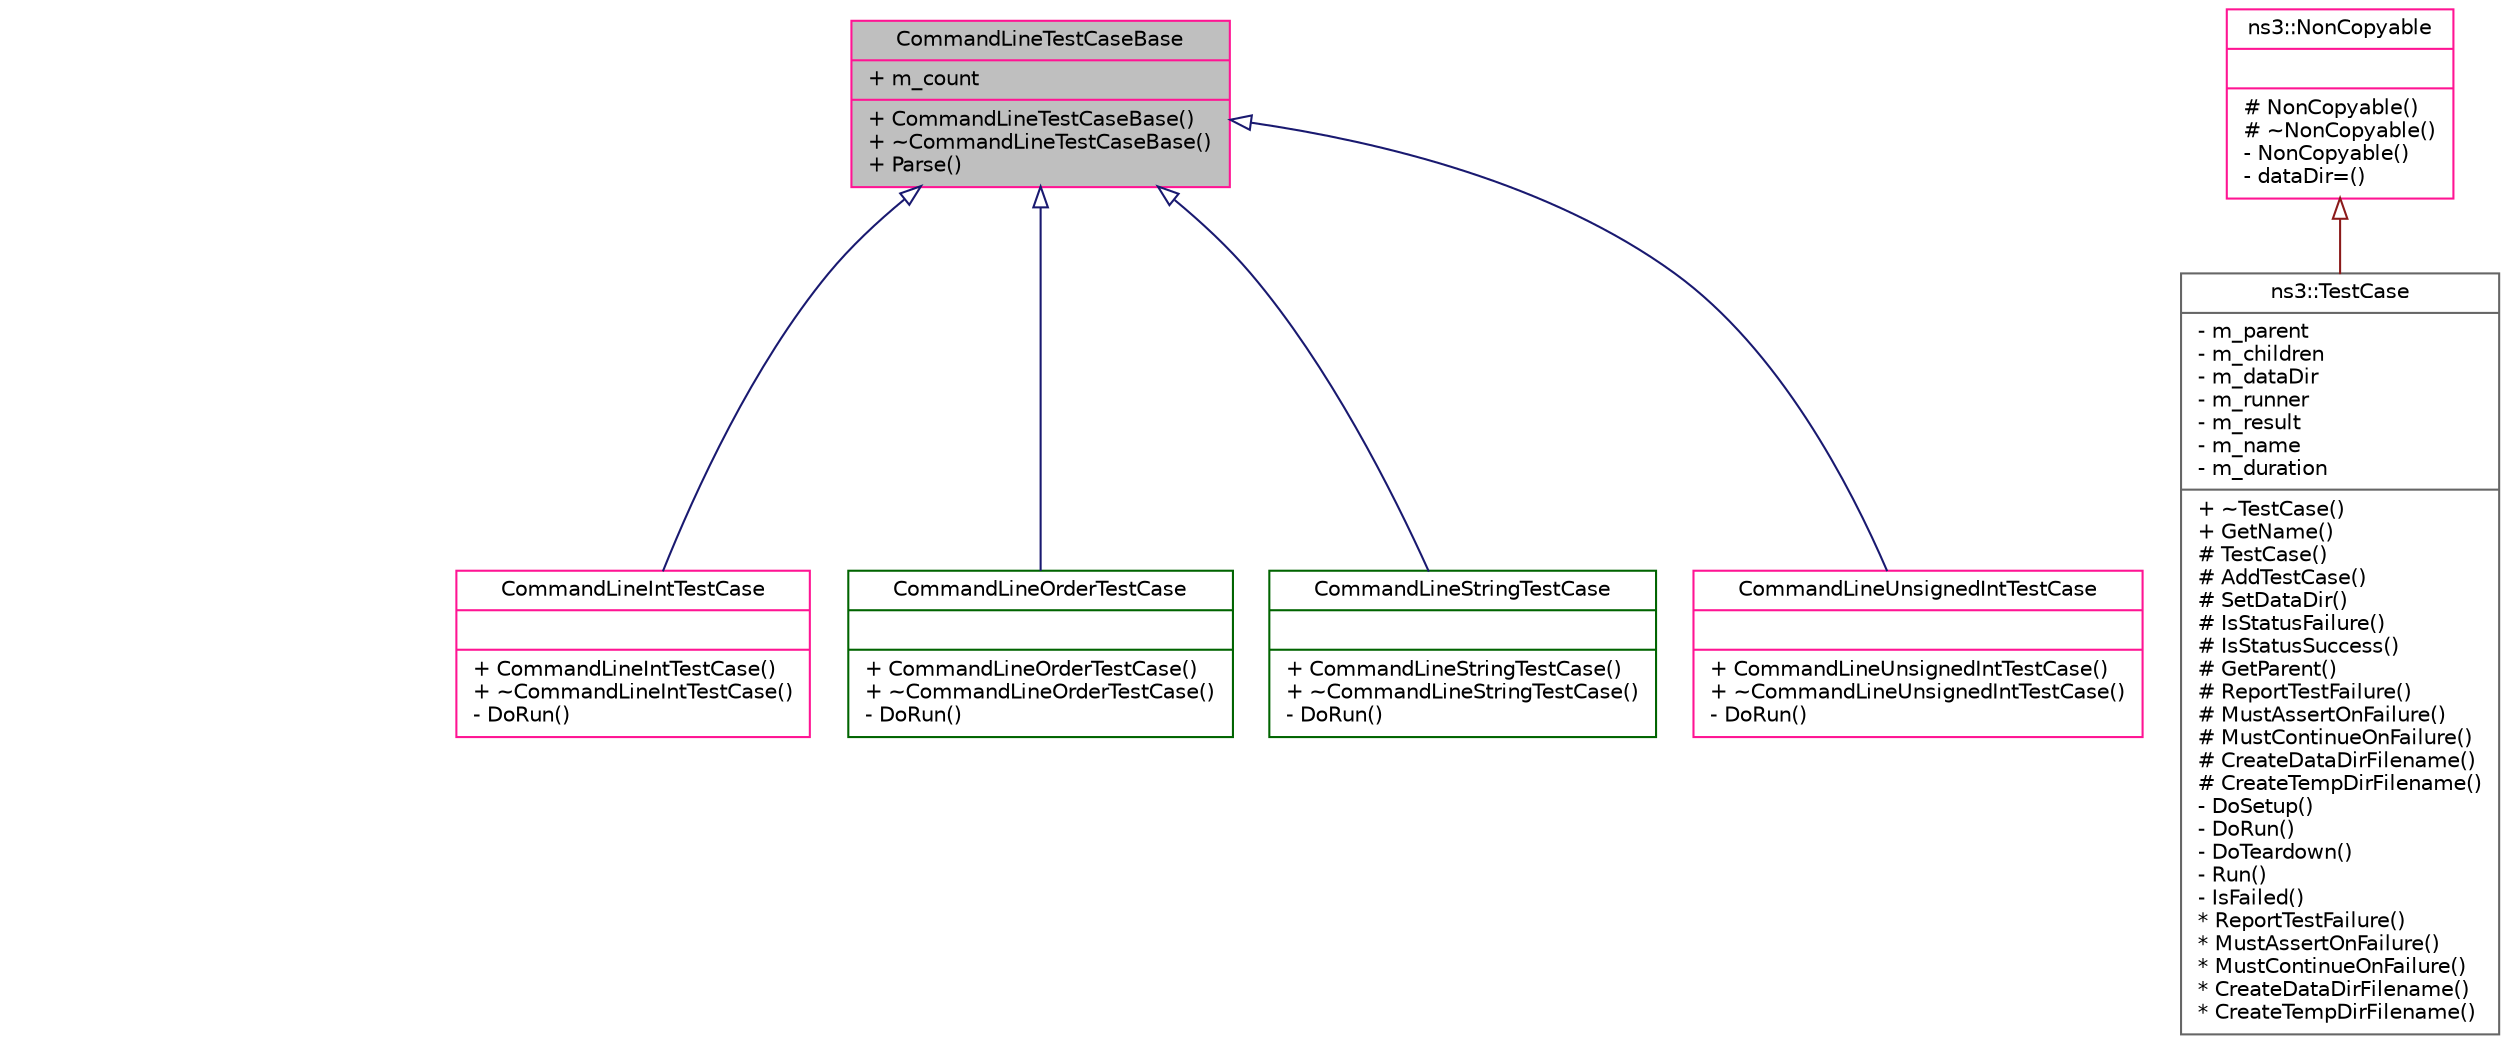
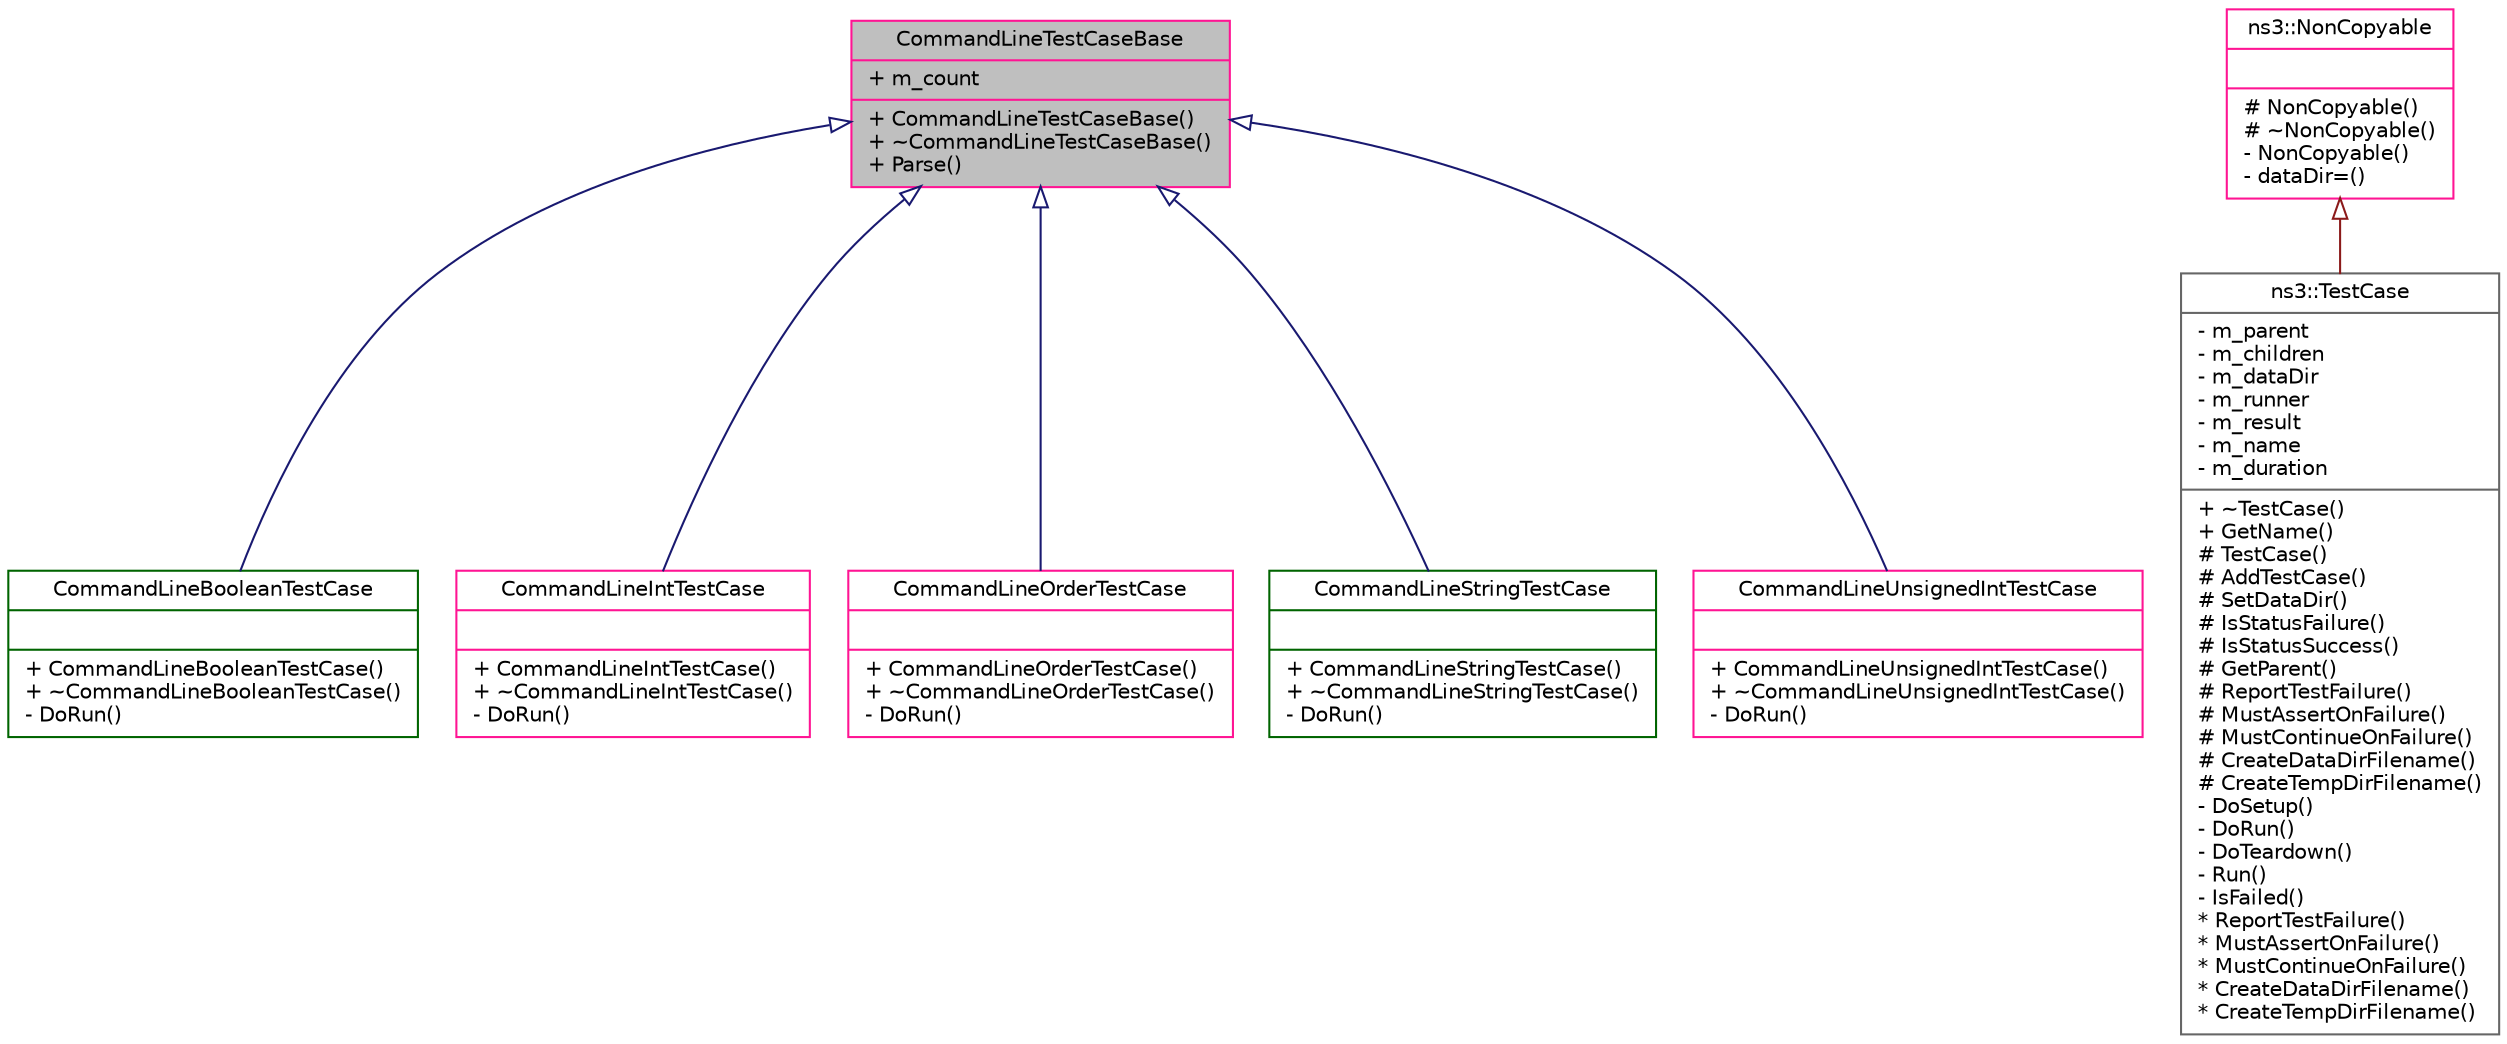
none -> (213, 654)
(1041, 654) -> (1041, 654)
